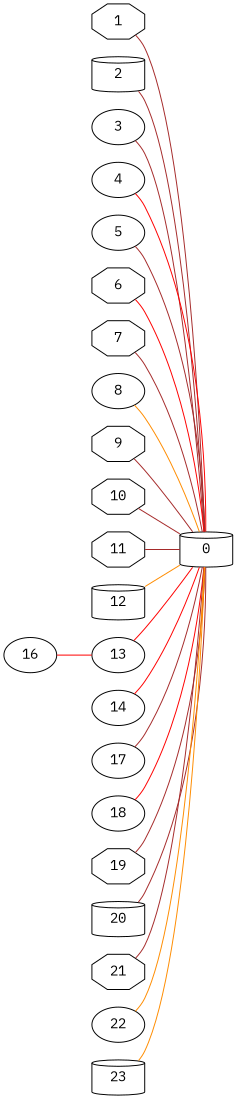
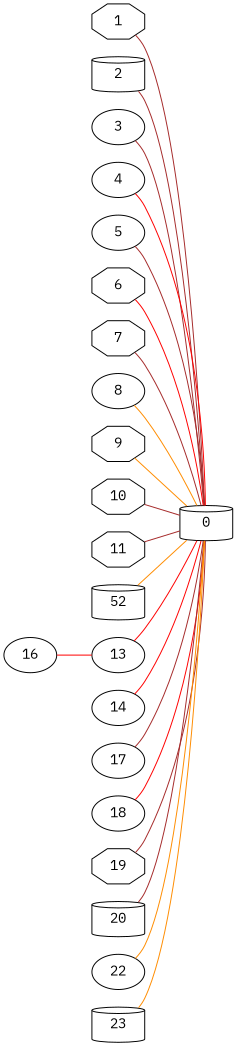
(164, 494) -> (161, 482)
(118, 602) -> (118, 602)
(118, 972) -> none
